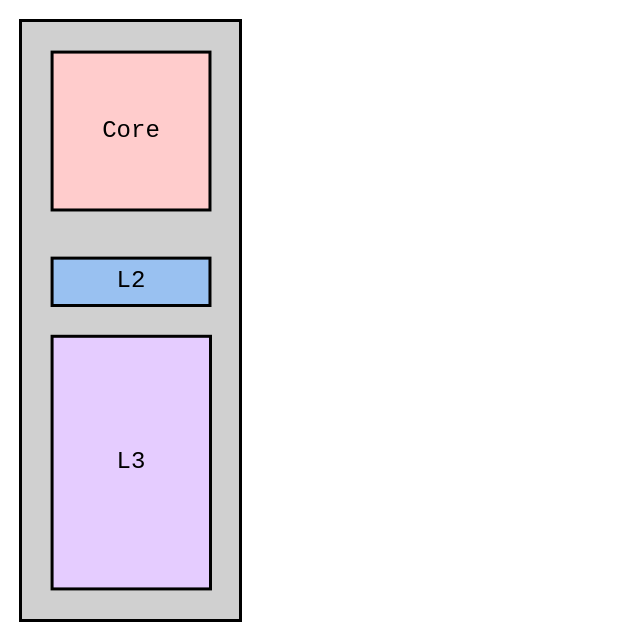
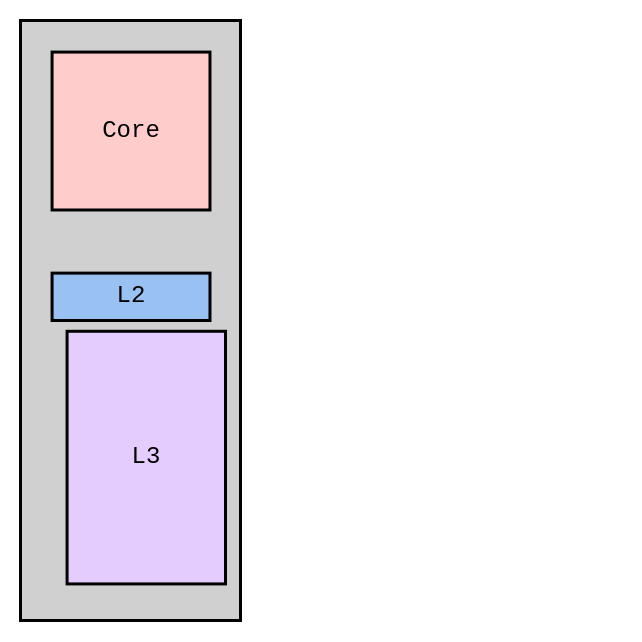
(131, 282) -> (131, 297)
(131, 463) -> (146, 458)
